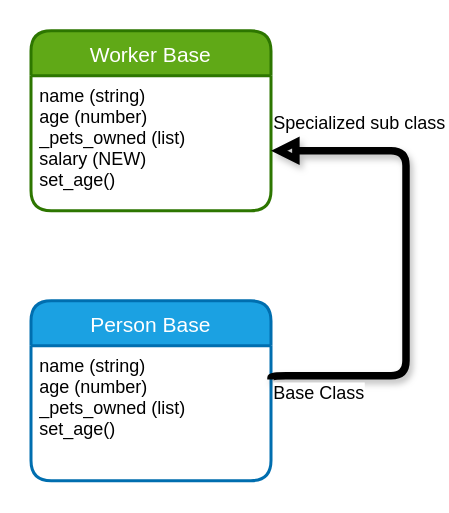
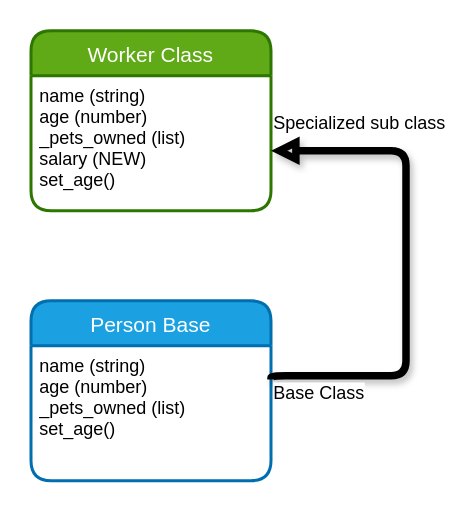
(150, 55) -> (150, 55)
